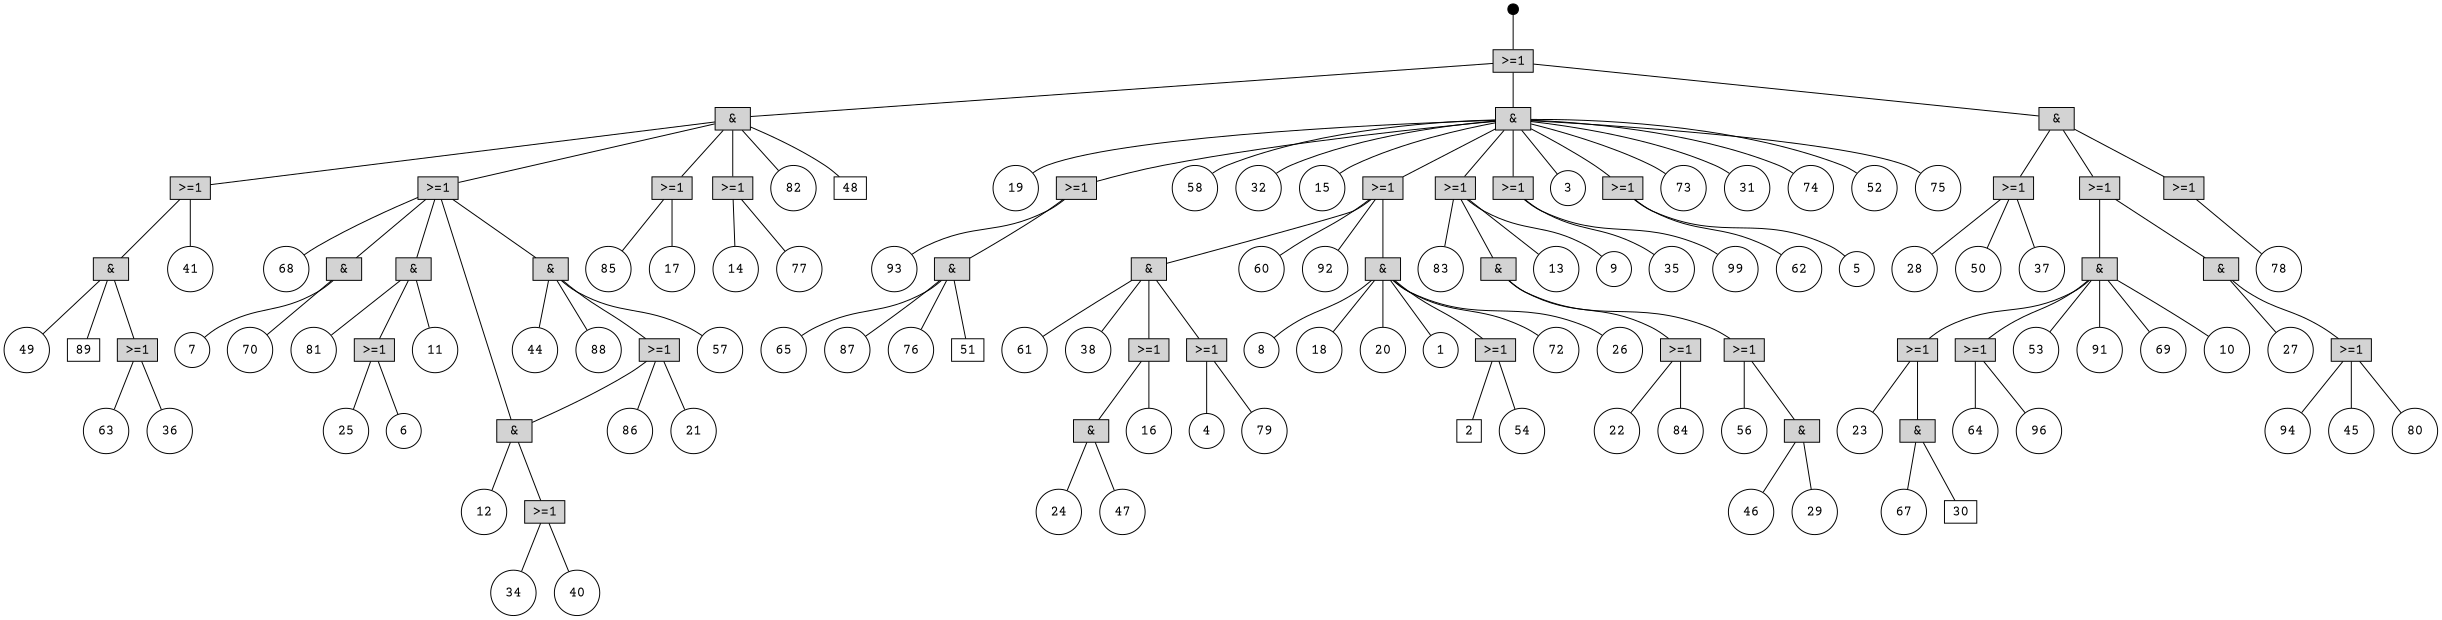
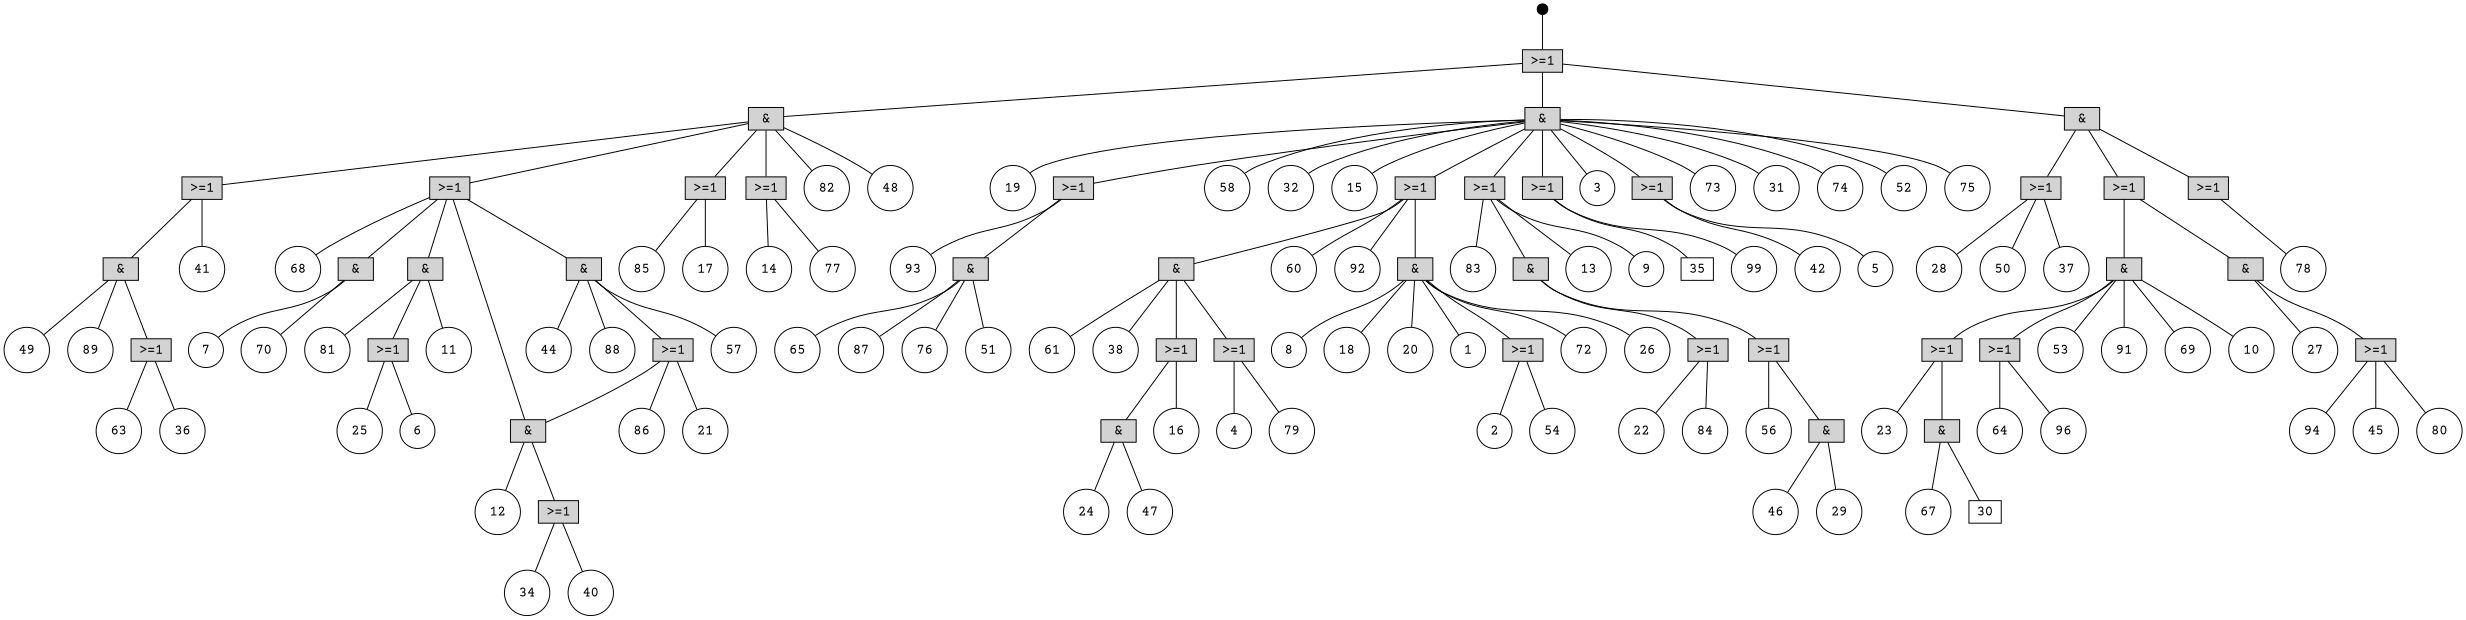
(850, 188) -> (890, 188)
(1672, 269) -> (1697, 269)
(1799, 269) -> (1818, 269)
(84, 350) -> (90, 350)
(968, 350) -> (988, 350)
(1469, 431) -> (1495, 431)
